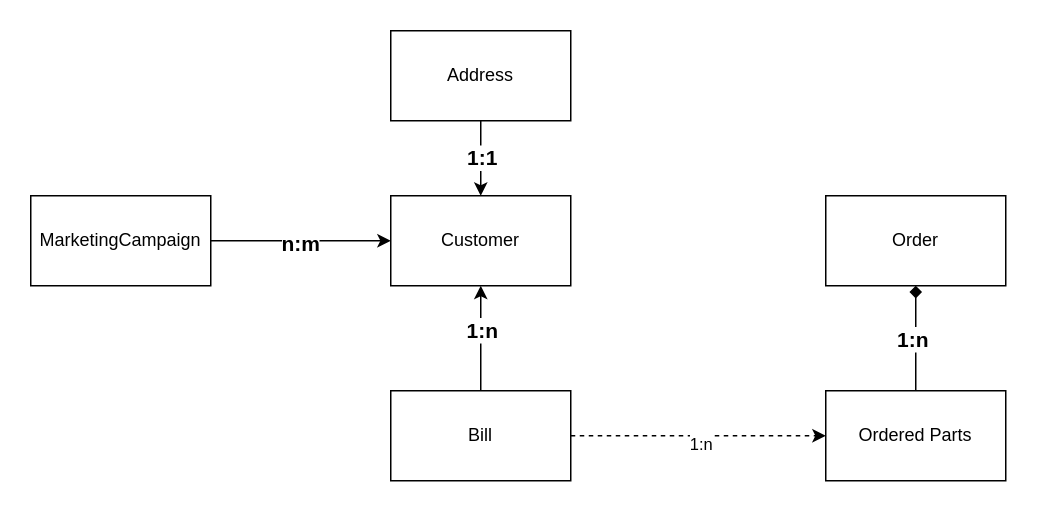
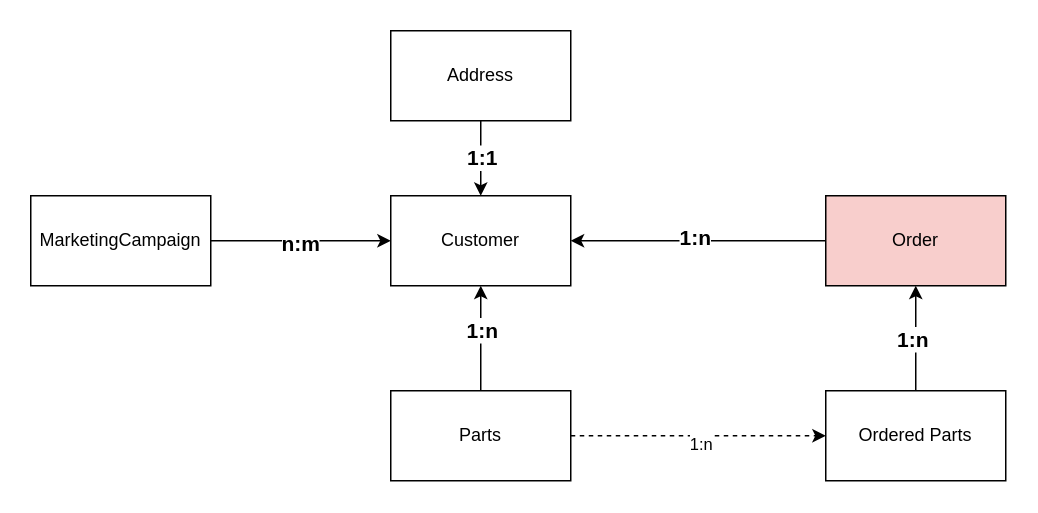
none -> (704, 241)
(916, 241) -> (916, 241)
(916, 298) -> (916, 297)
(481, 436) -> (481, 436)
